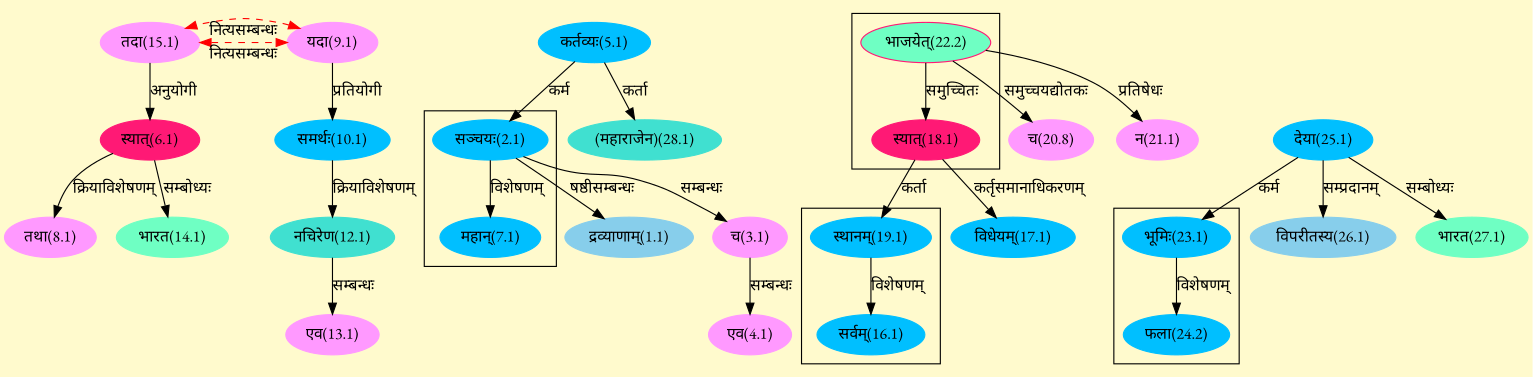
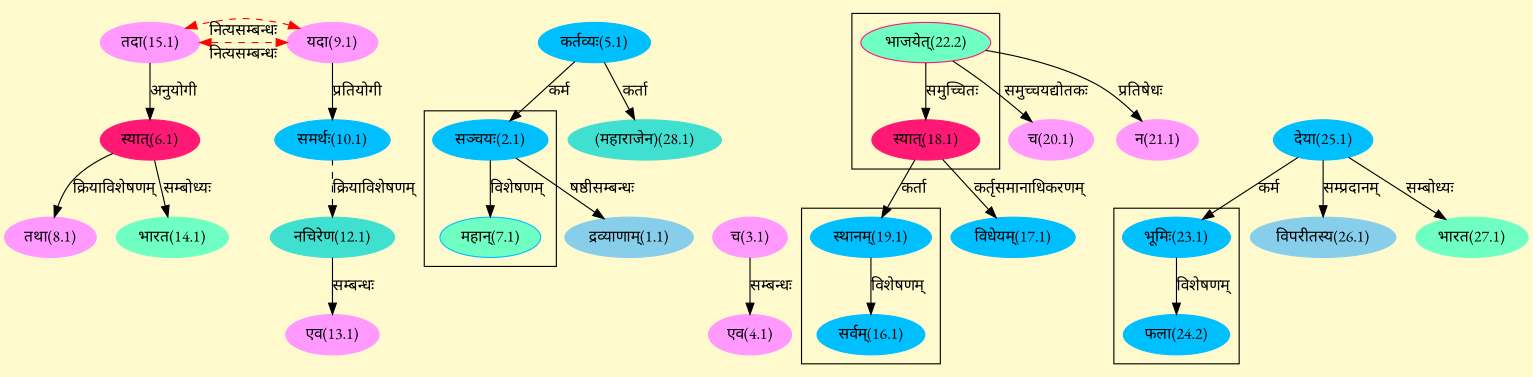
(1051, 140) -> (1051, 140)
(623, 177) -> none
(332, 183) -> (332, 183)
(490, 237) -> (490, 237)
